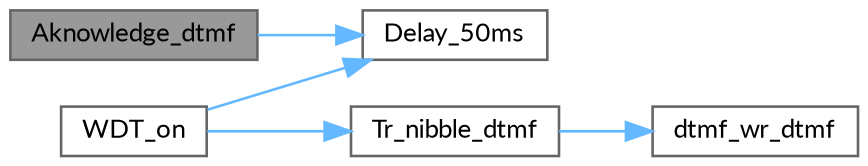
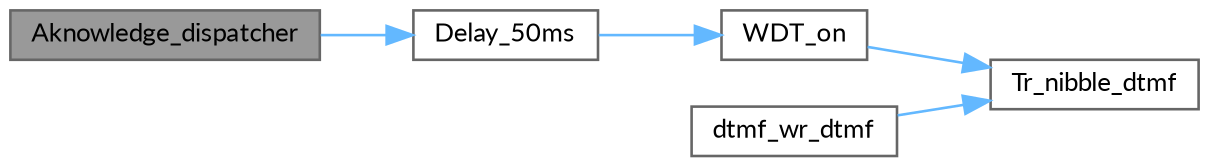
(134, 35) -> (165, 35)
(276, 89) -> (647, 35)
(592, 131) -> (931, 110)
